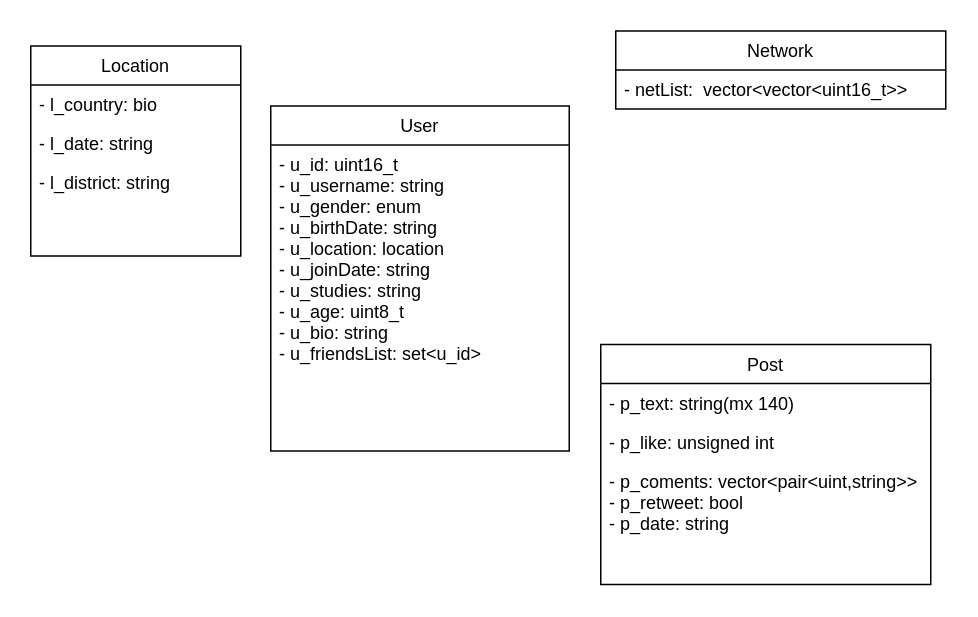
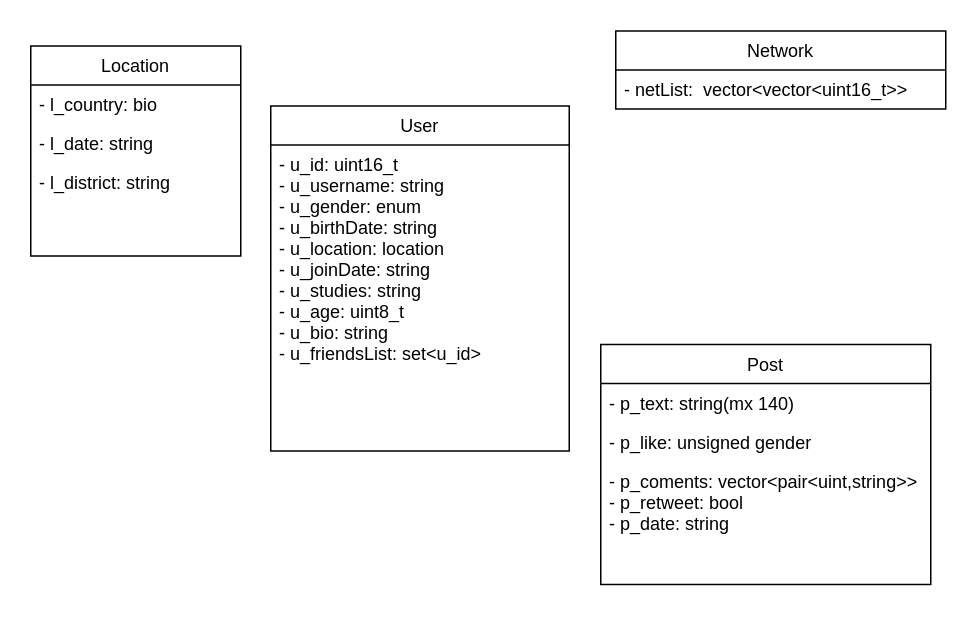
(701, 443) -> (719, 443)
